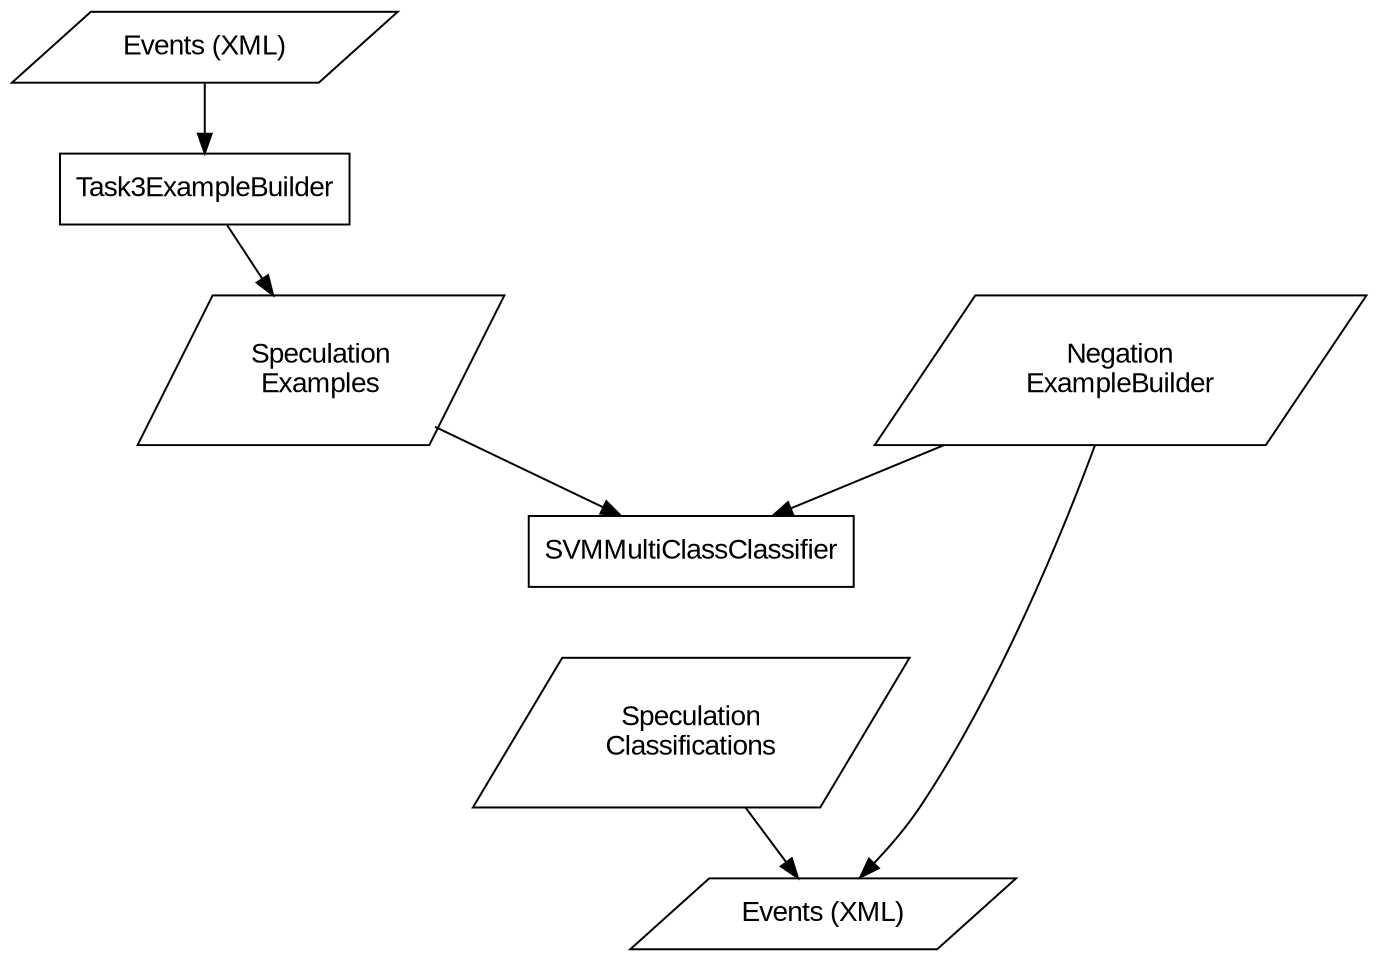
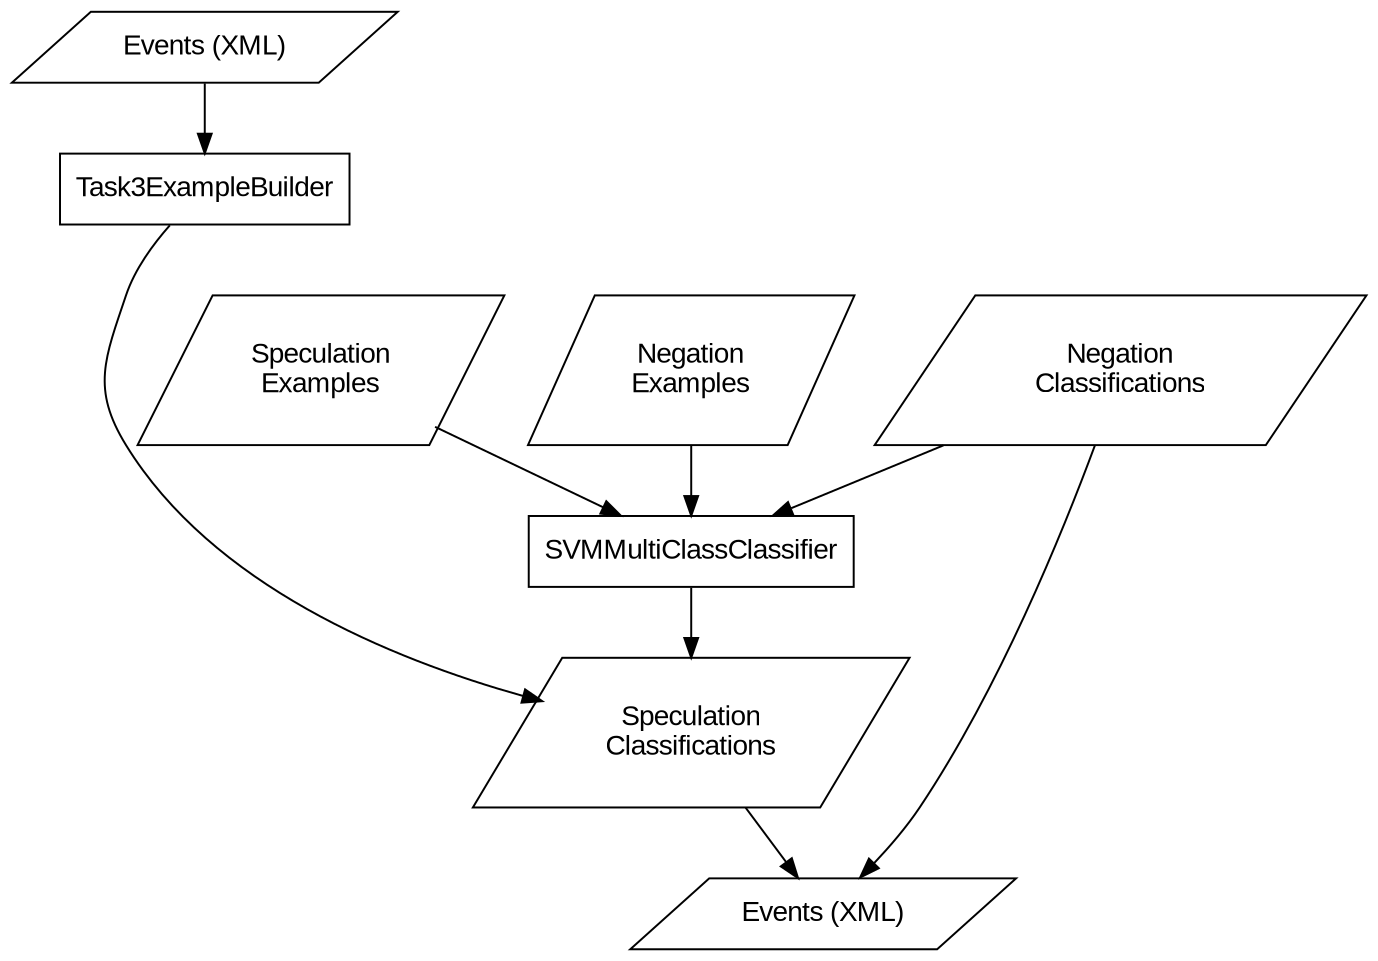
(245, 252) -> (204, 536)
none -> (691, 370)
(1121, 370) -> (1121, 370)
none -> (691, 613)
